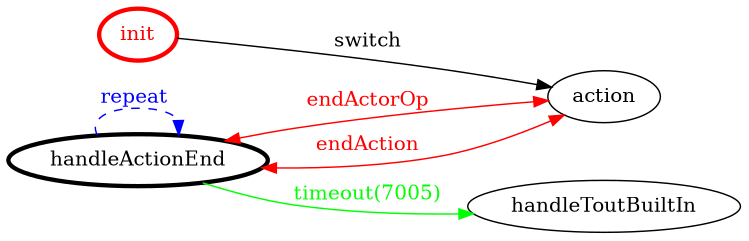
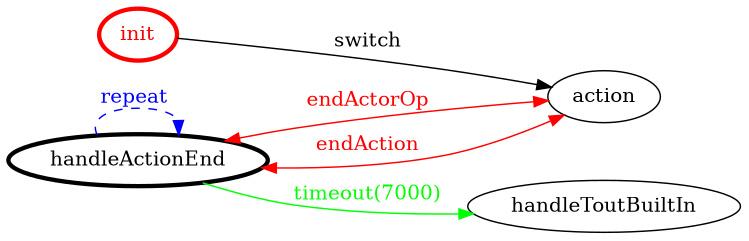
(368, 194) -> (368, 194)
